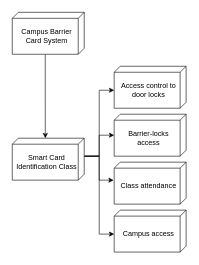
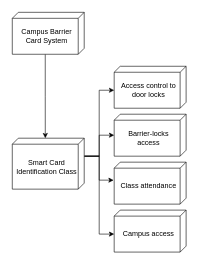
(48, 159) -> (48, 164)
